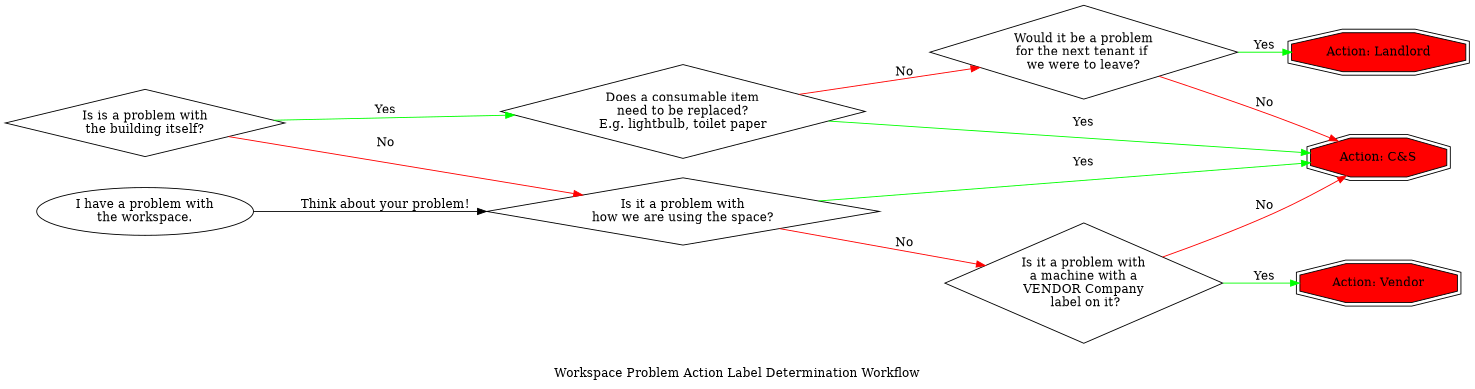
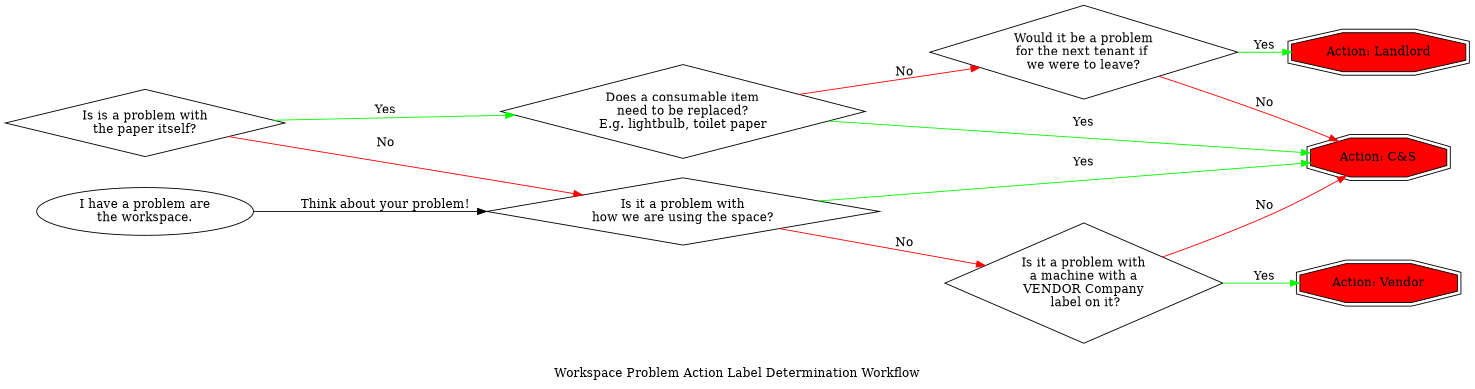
(145, 123) -> (145, 123)
(145, 211) -> (145, 211)
